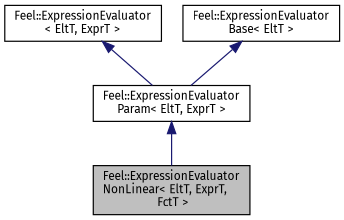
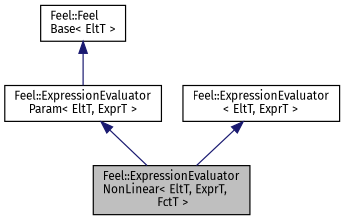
(261, 23) -> (83, 23)
(132, 67) -> (215, 148)
